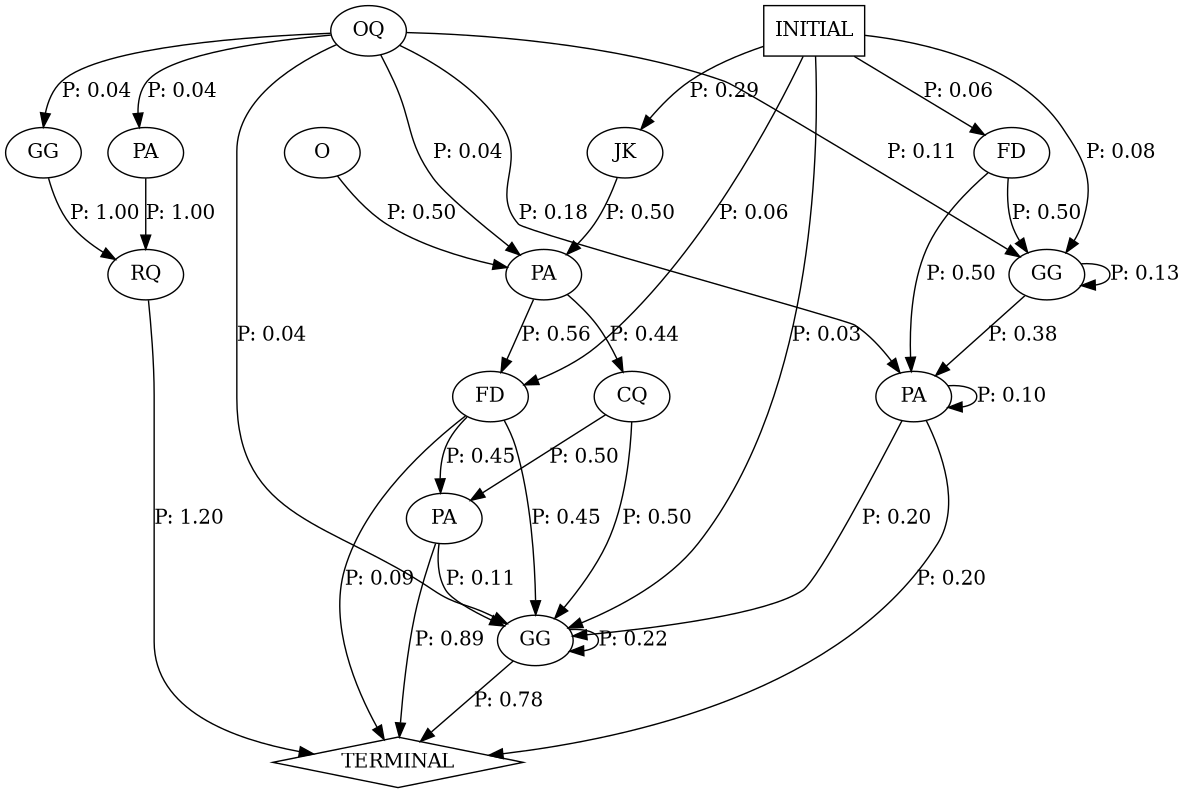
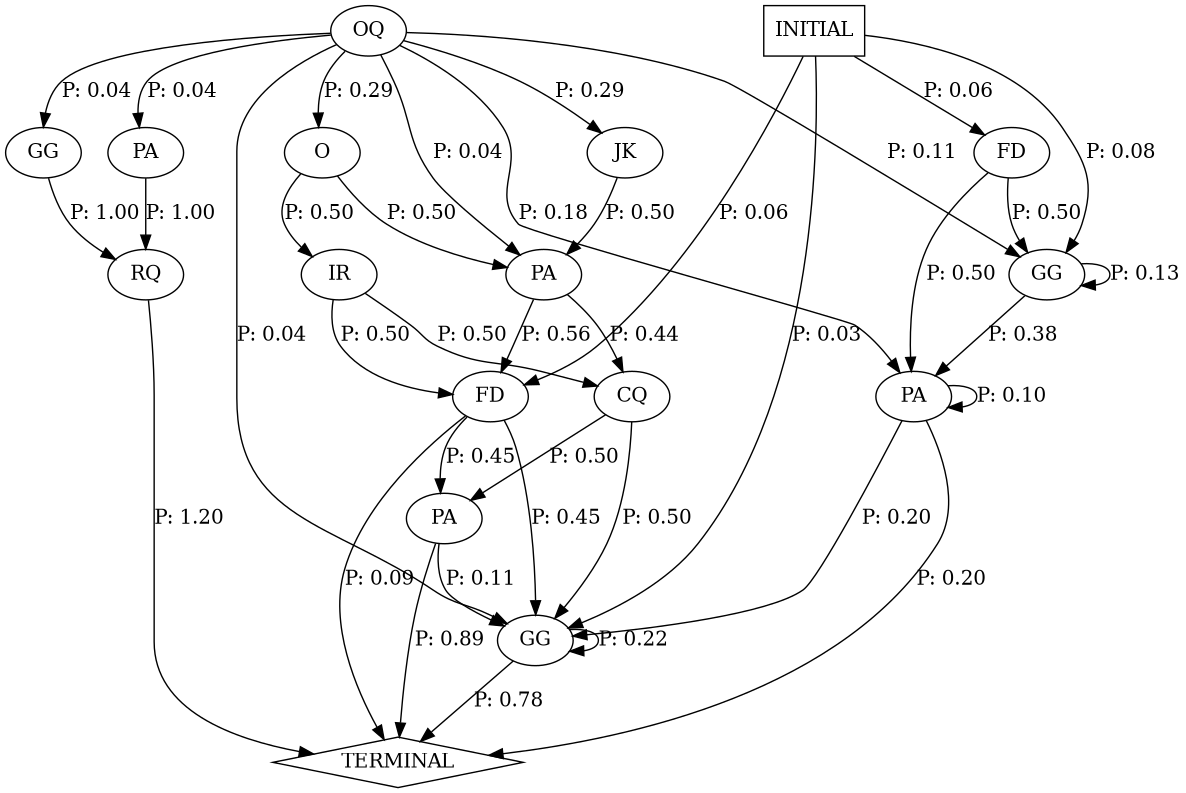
(713, 67) -> (501, 73)
none -> (325, 79)
none -> (339, 275)
